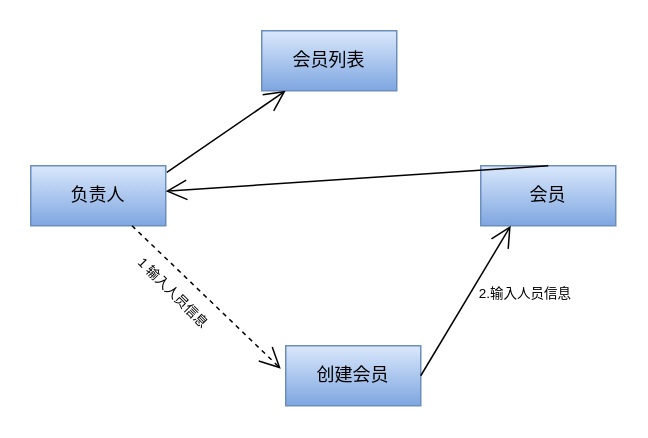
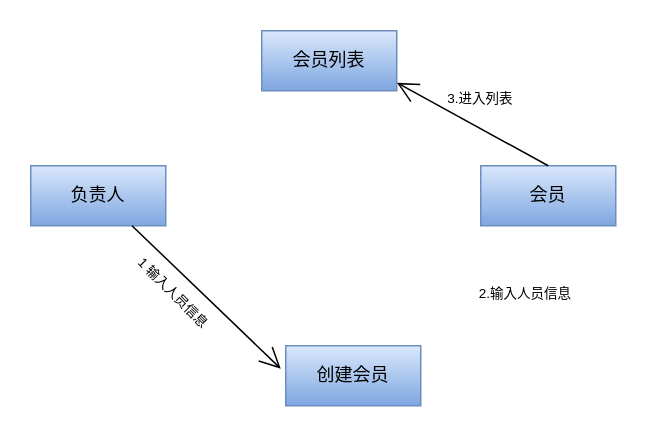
none -> (481, 98)
(225, 133) -> none
(359, 178) -> (475, 125)
(204, 295) -> (204, 295)
(465, 303) -> none
